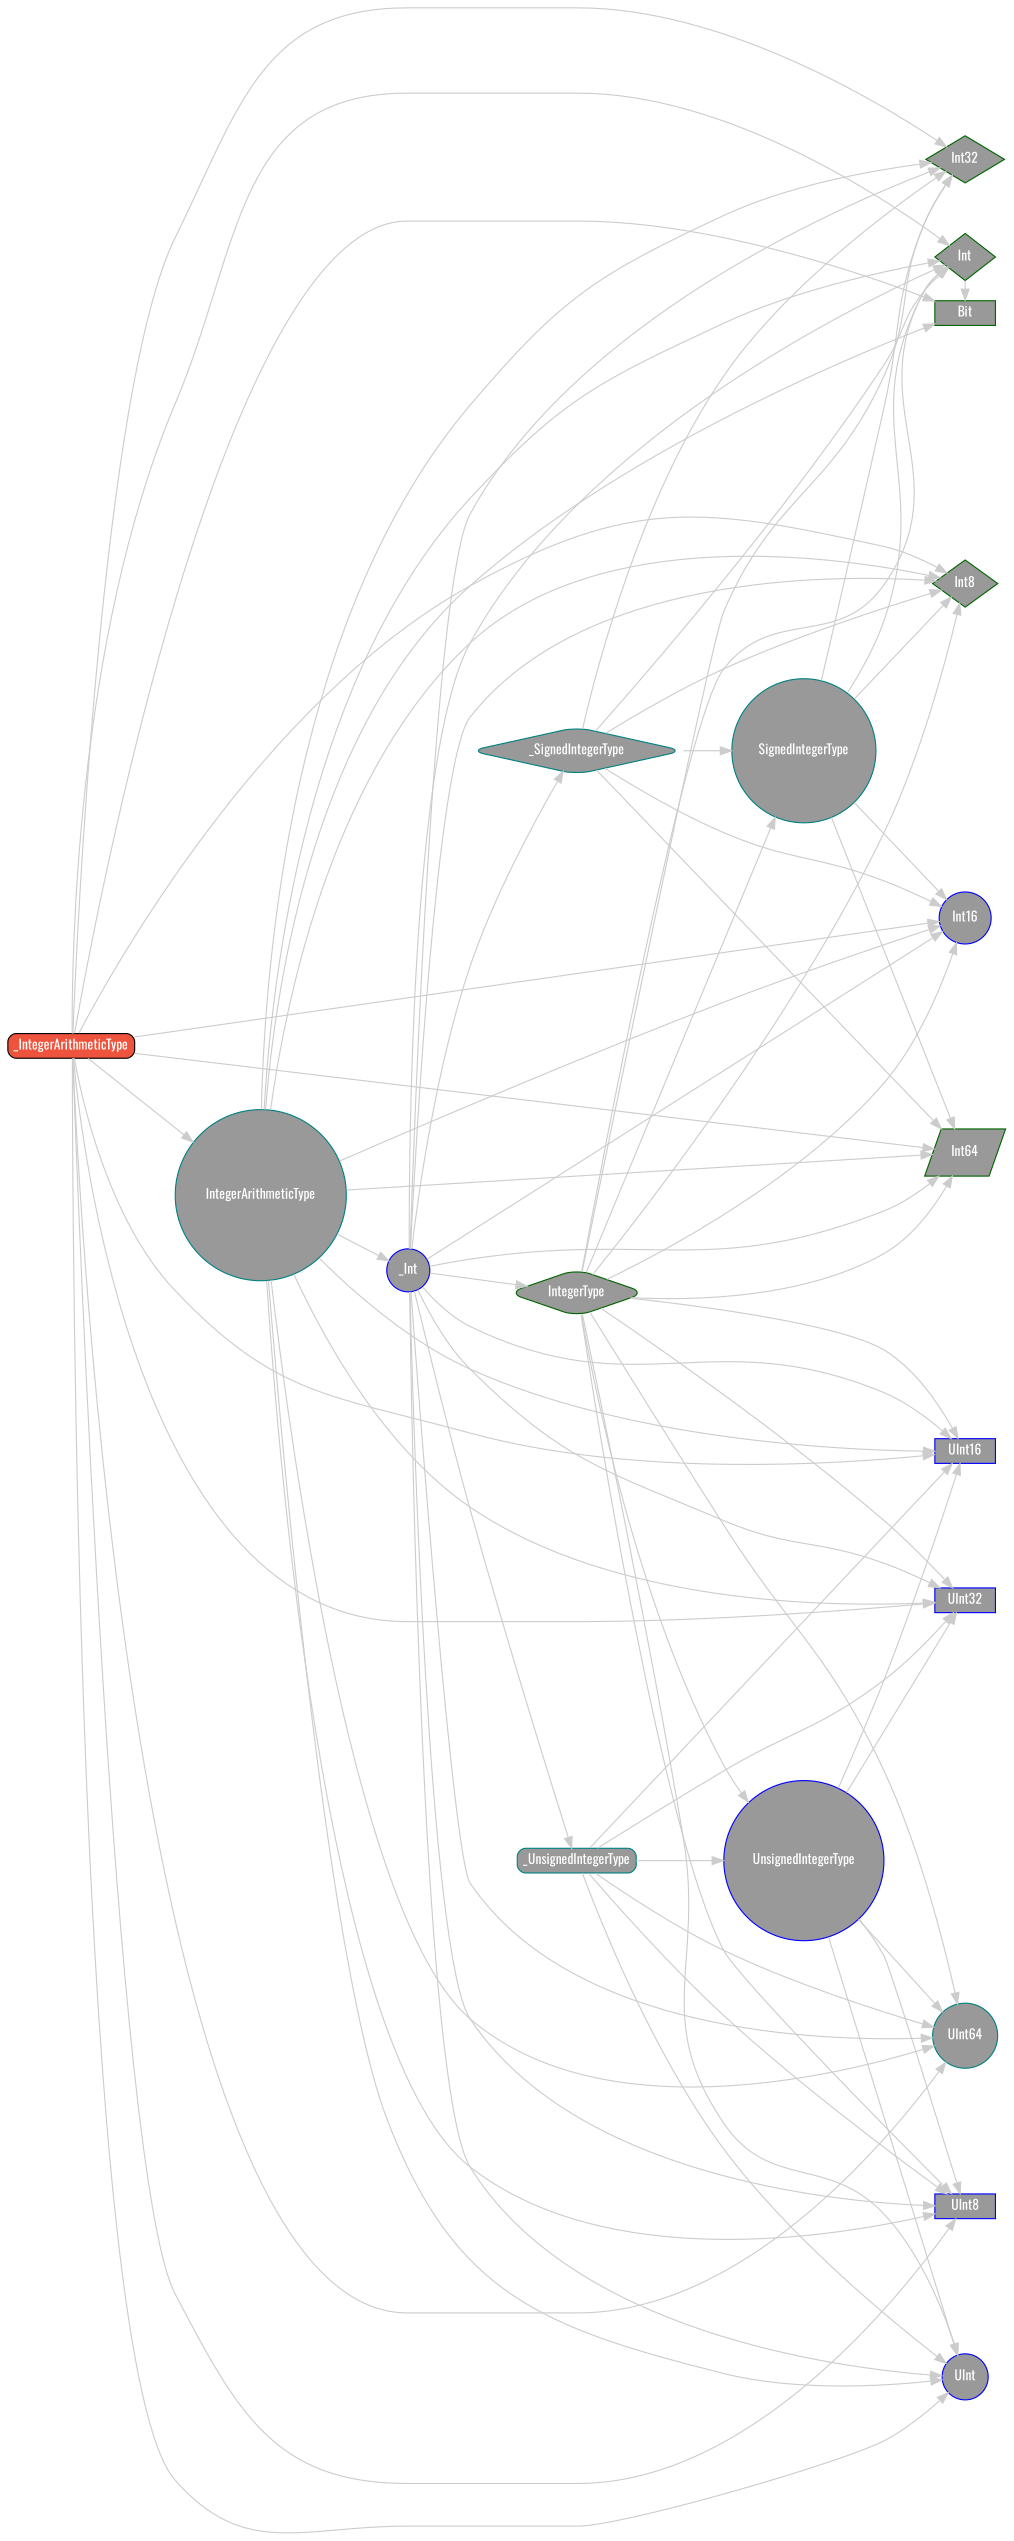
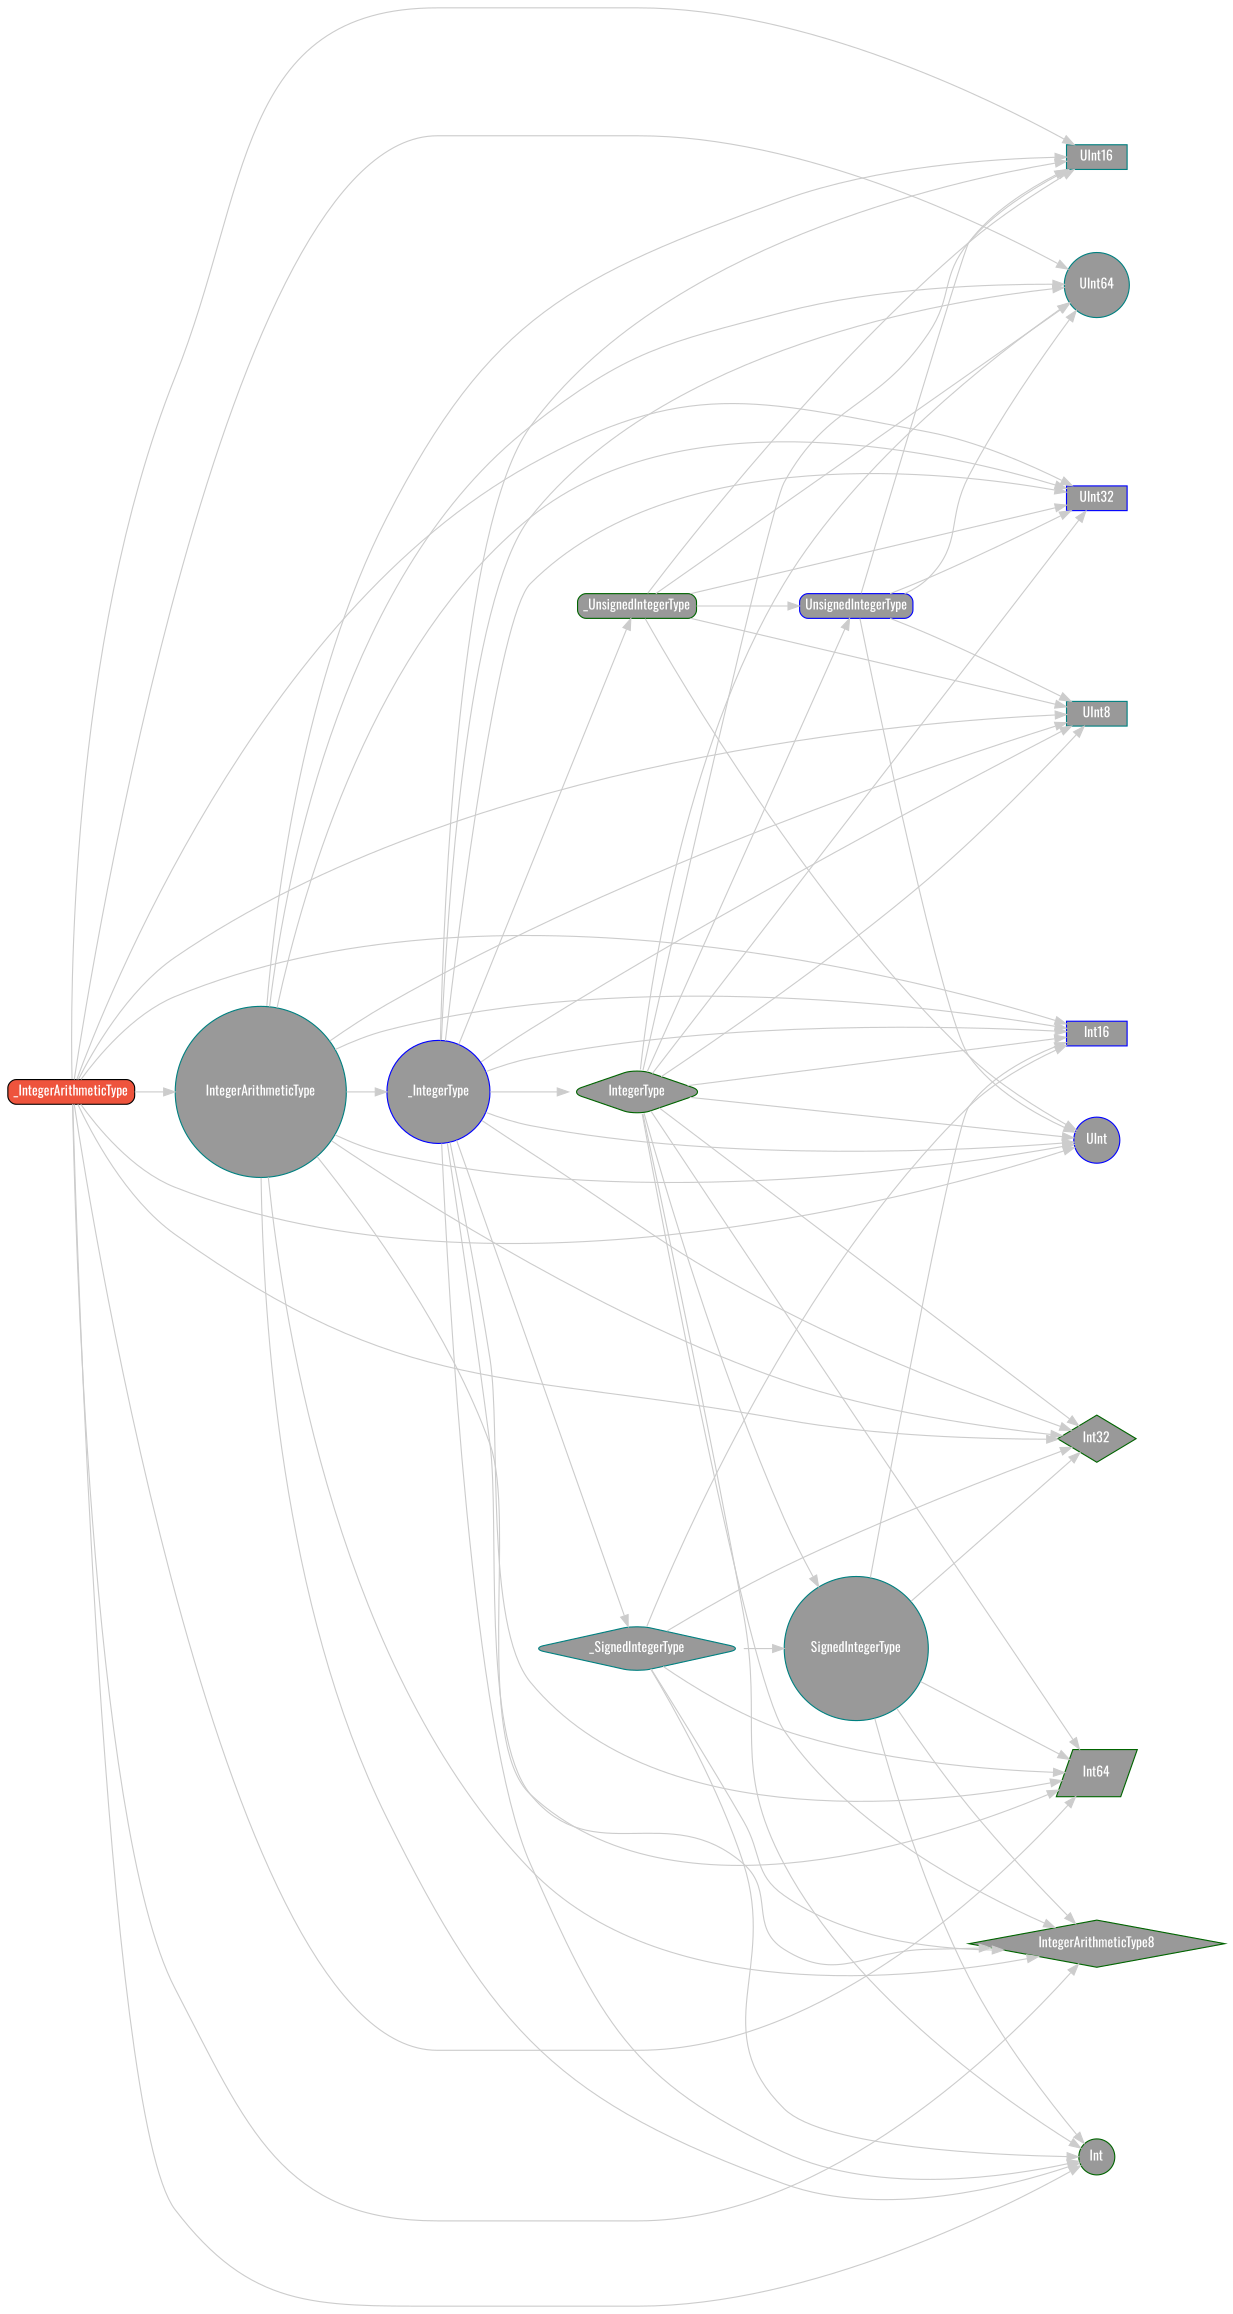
(965, 257) -> (1097, 2157)
(965, 313) -> none
(965, 584) -> (1097, 1944)
(965, 918) -> (1097, 1034)
(408, 1270) -> (438, 1092)
(965, 1451) -> (1097, 157)
(577, 1861) -> (637, 606)
(804, 1861) -> (856, 606)
(965, 2206) -> (1097, 714)
